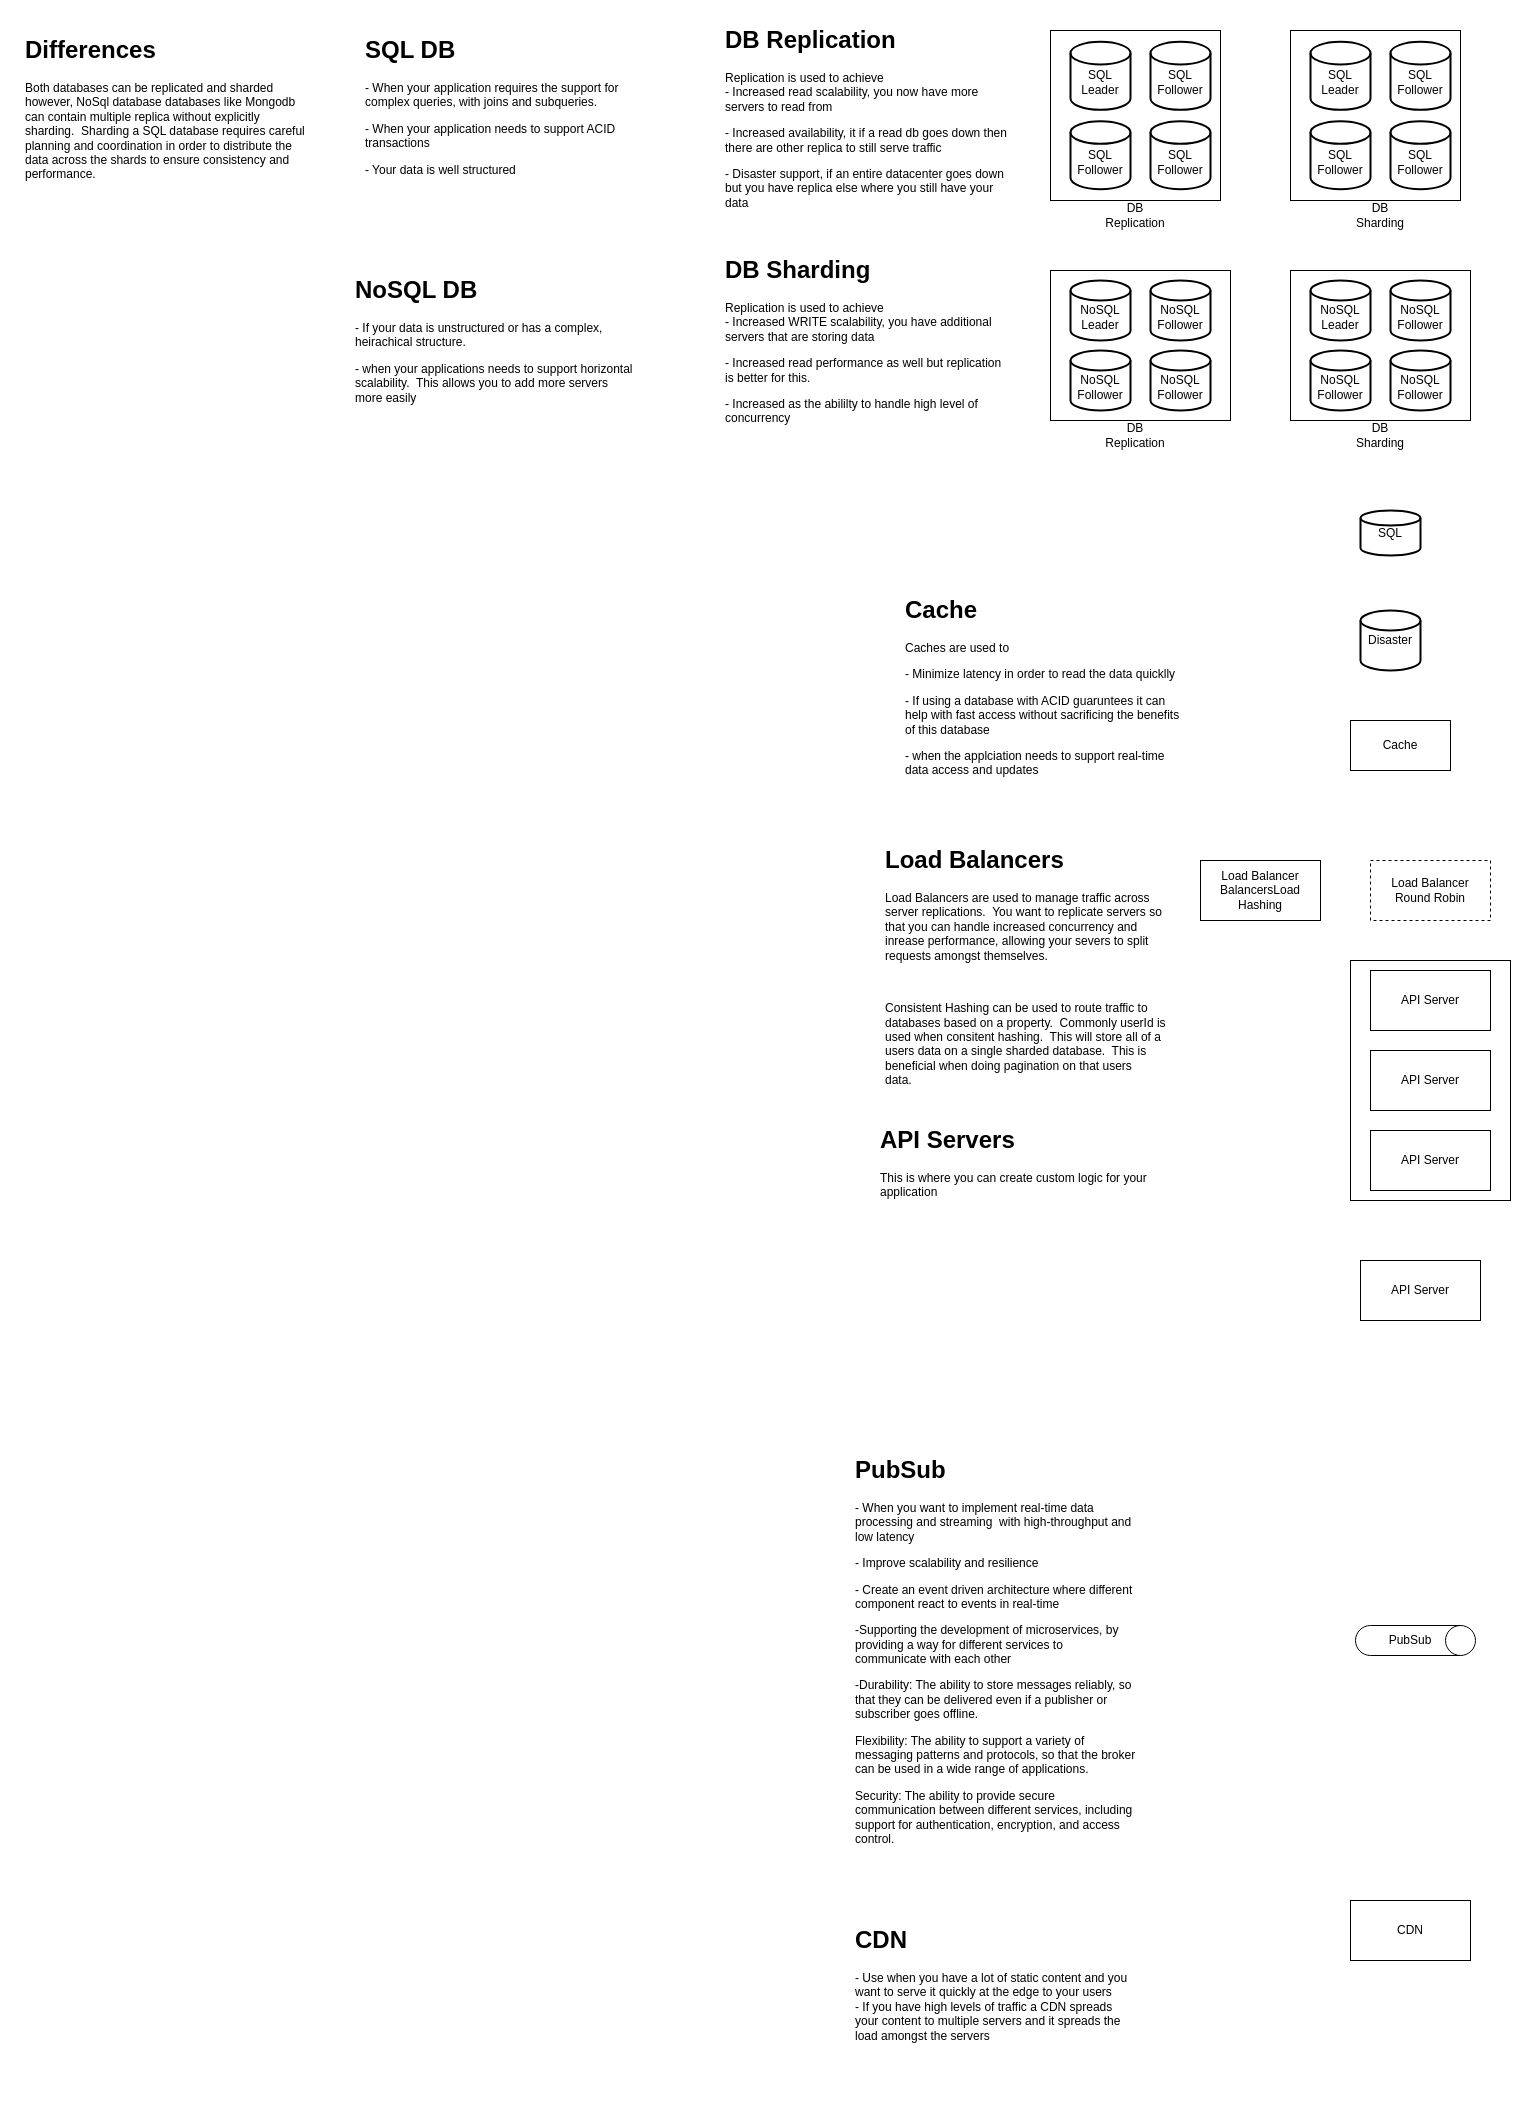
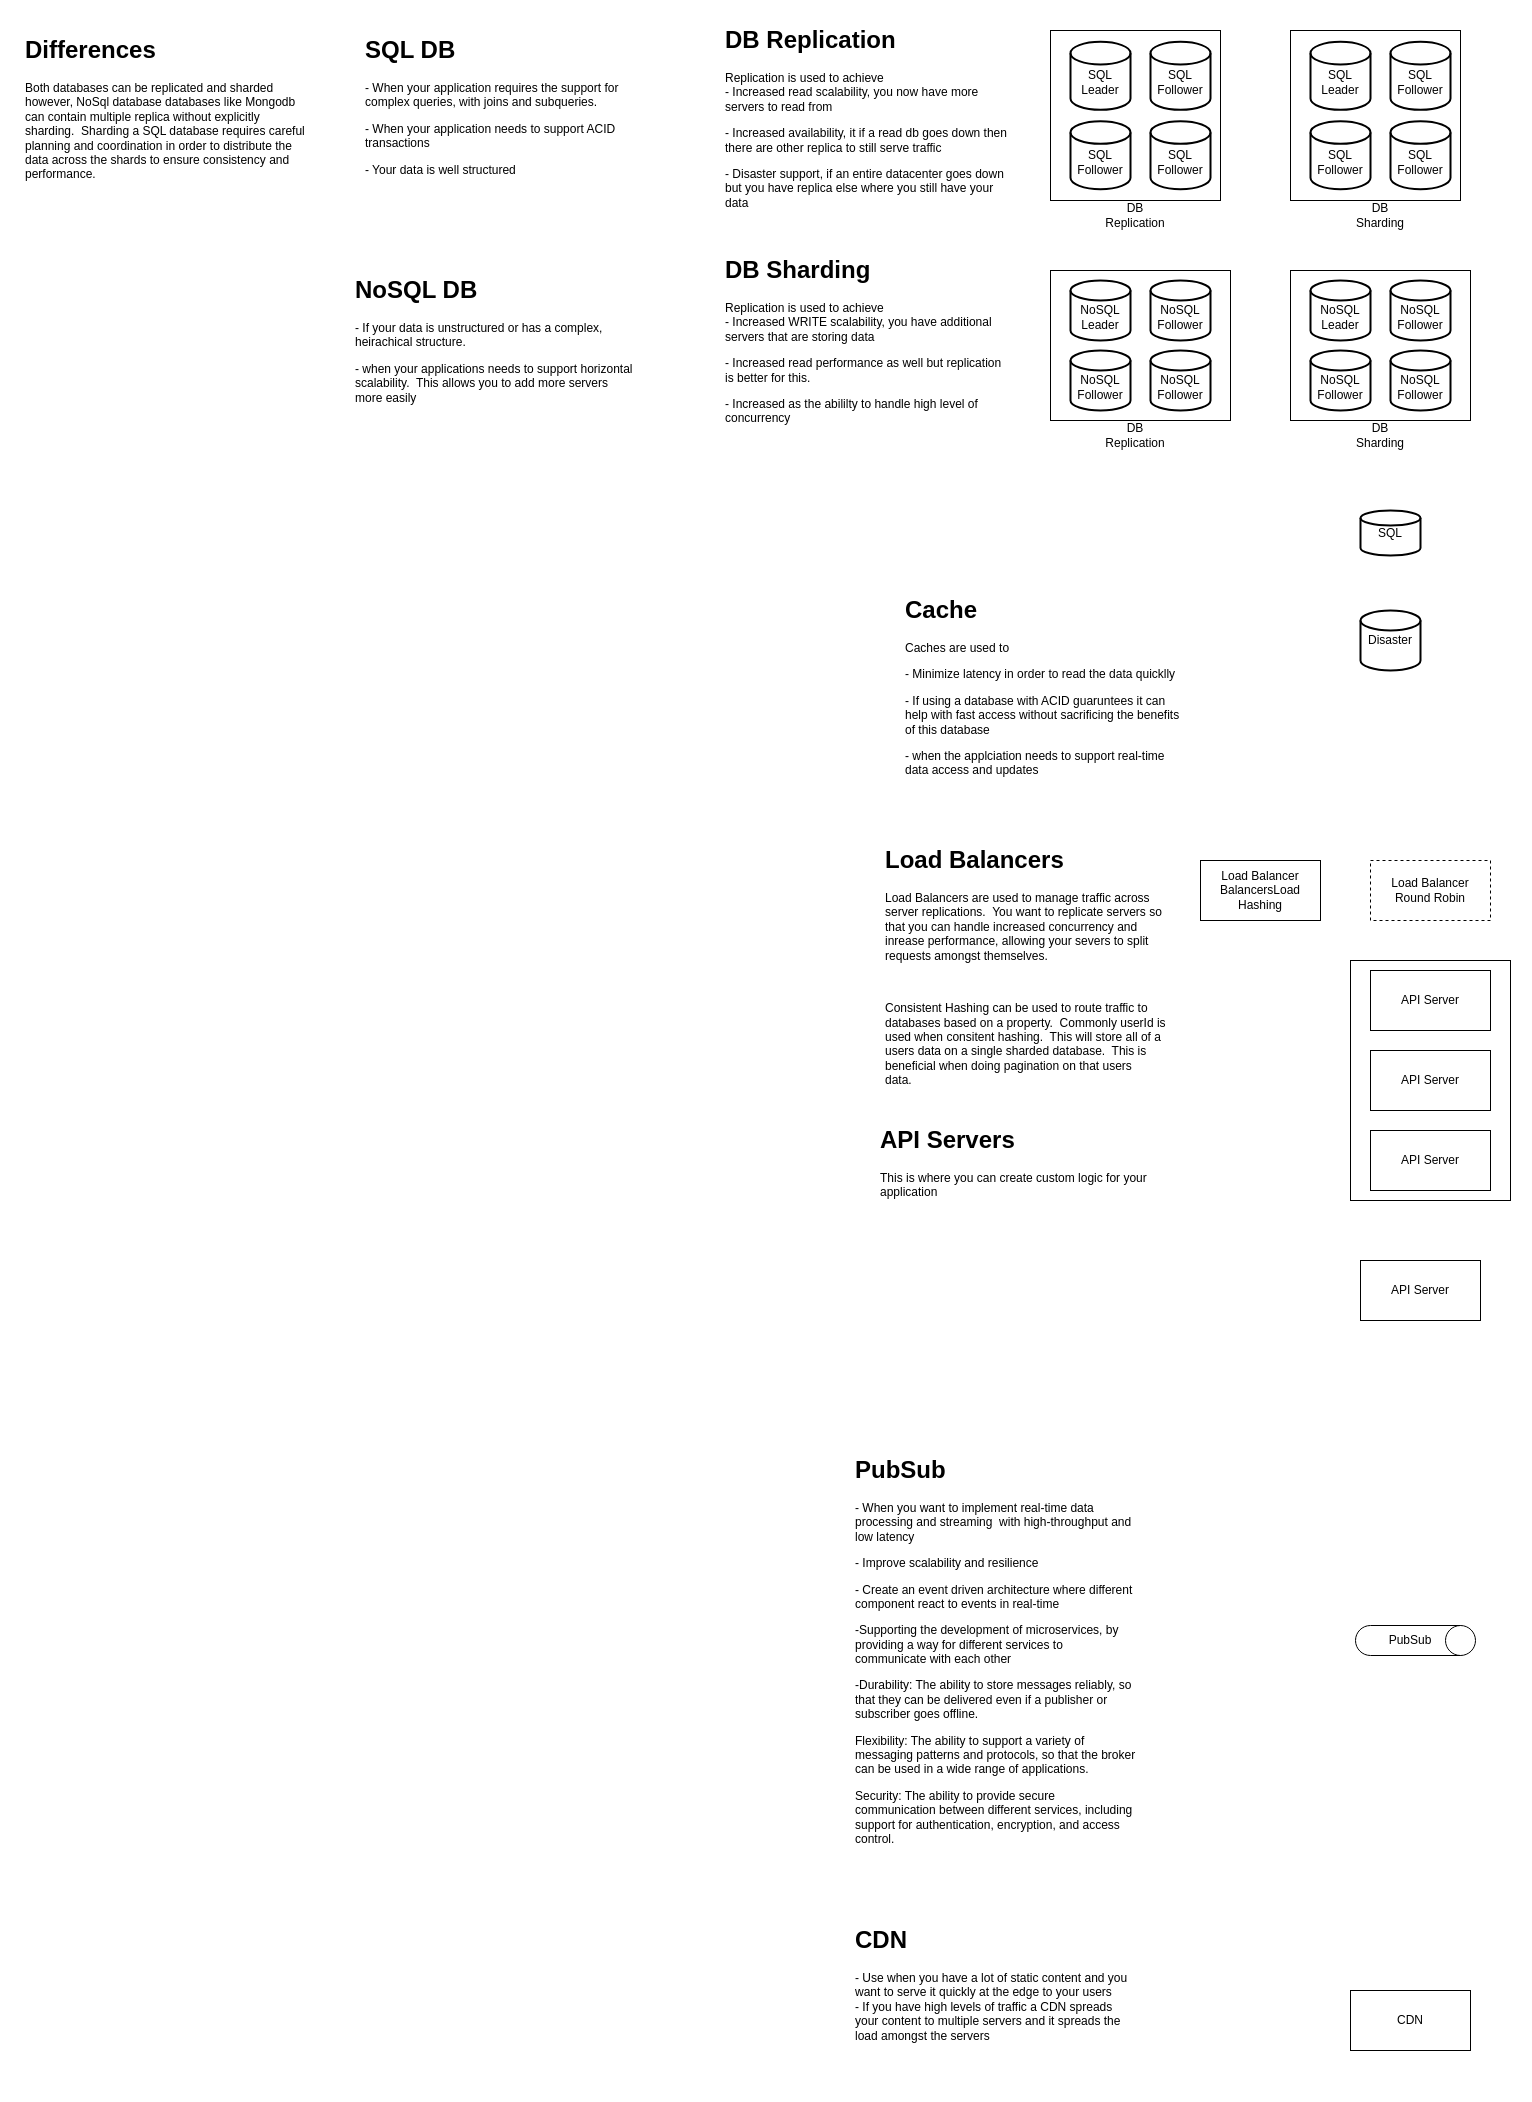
(1401, 746) -> none
(1411, 1931) -> (1411, 2021)
